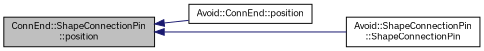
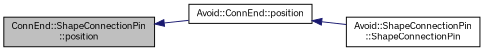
(255, 32) -> (334, 23)
